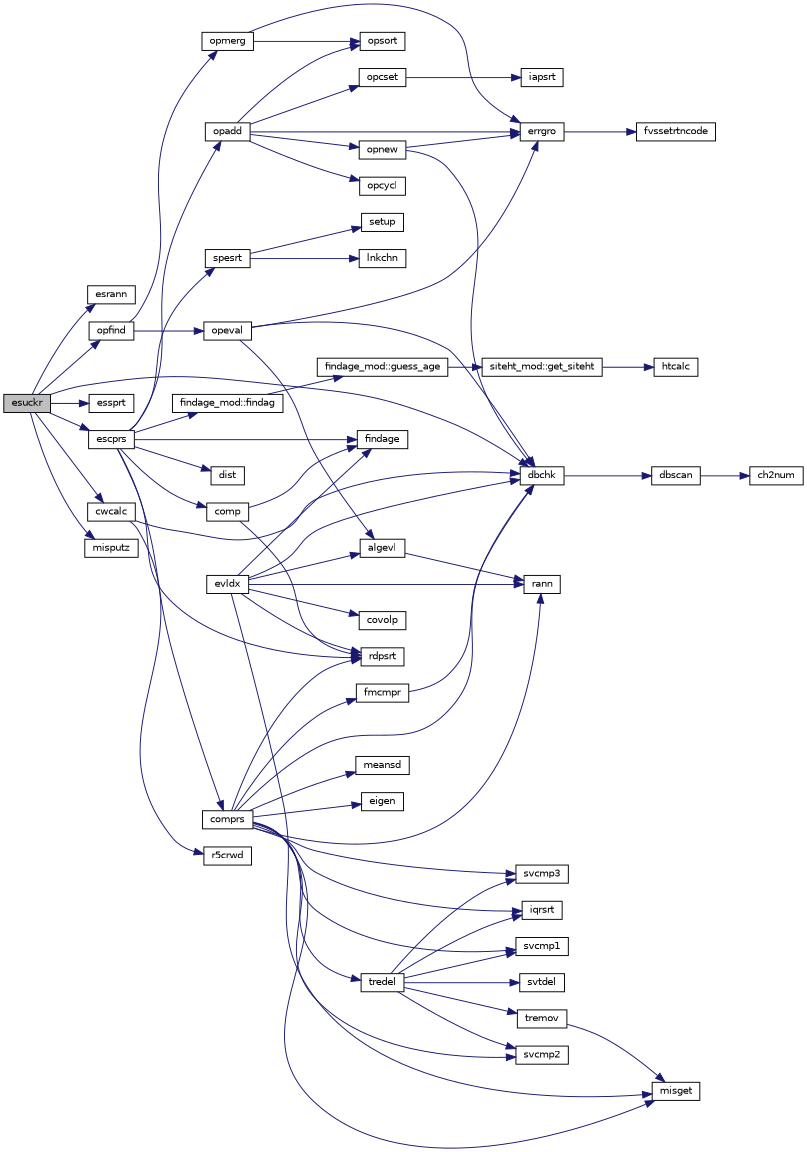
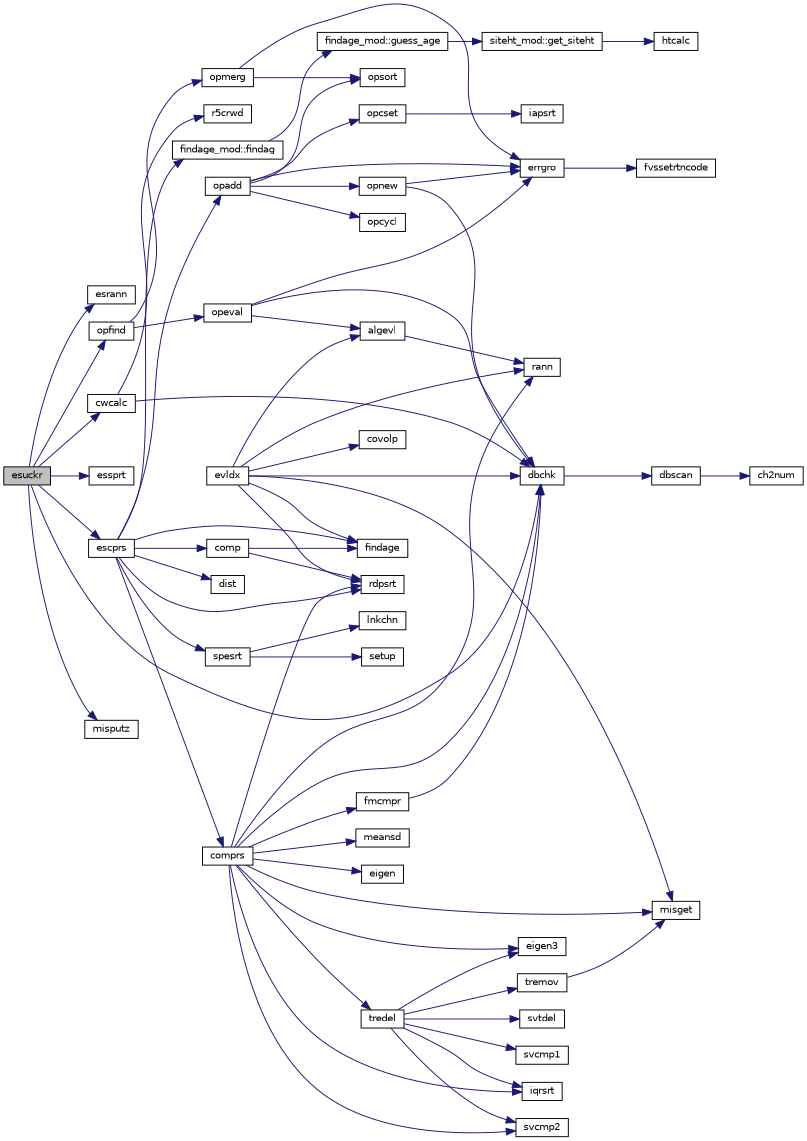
(542, 874) -> (542, 947)
(352, 931) -> none
